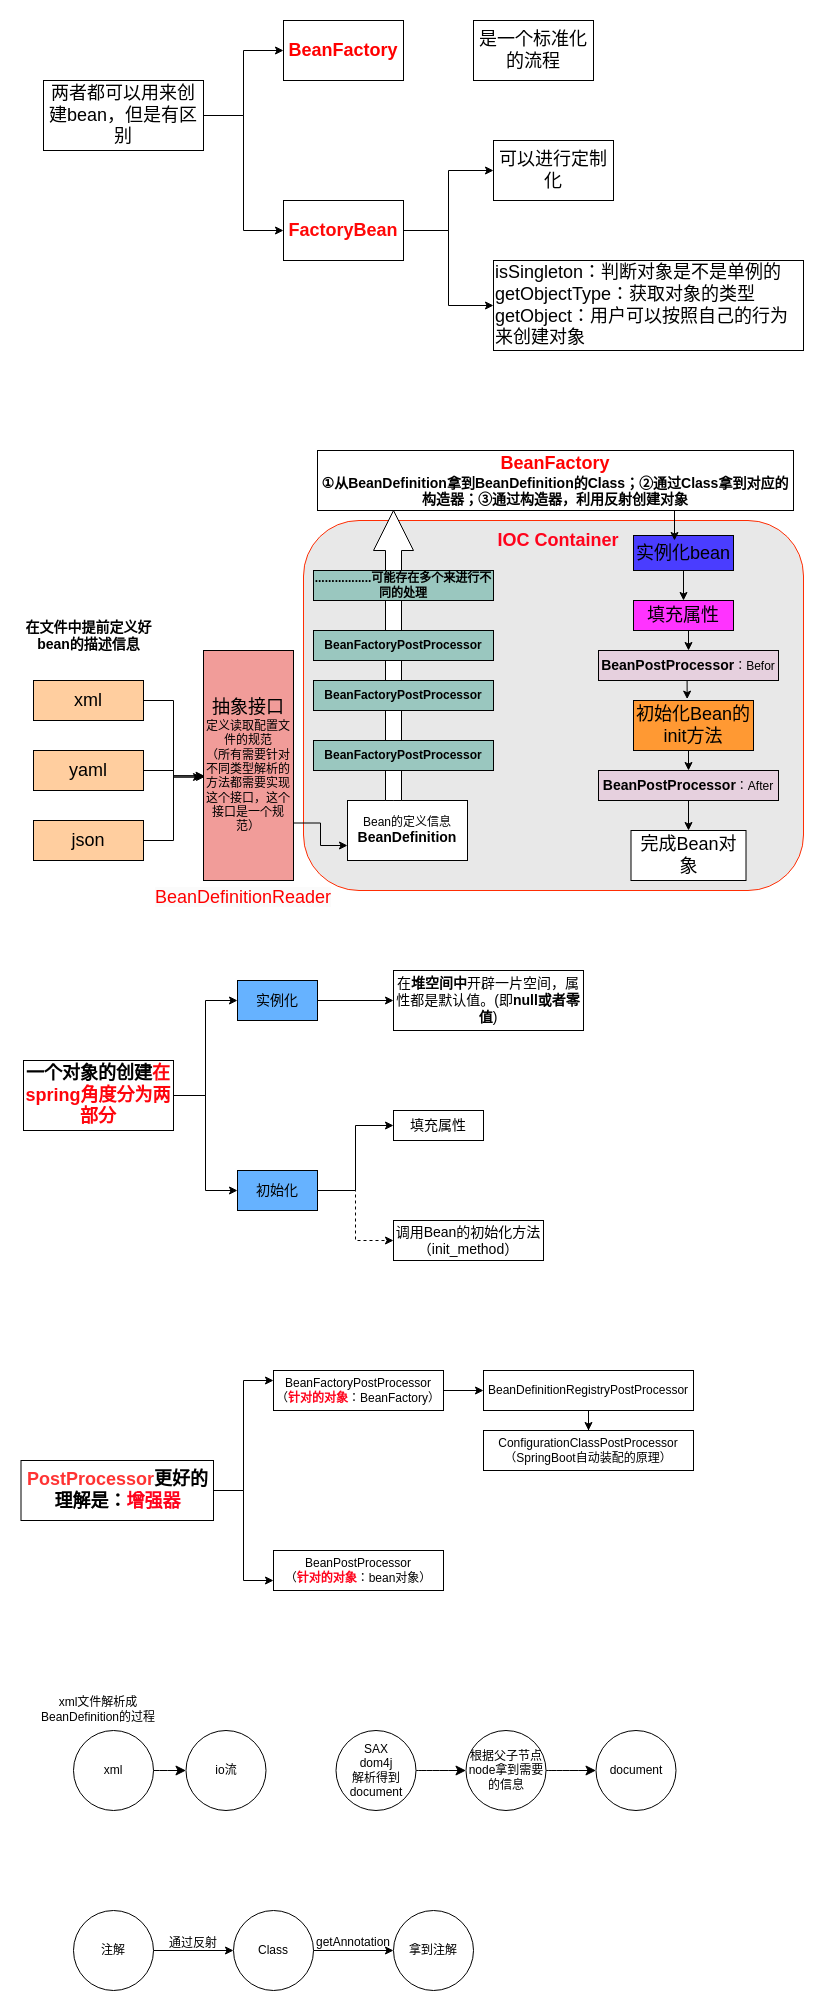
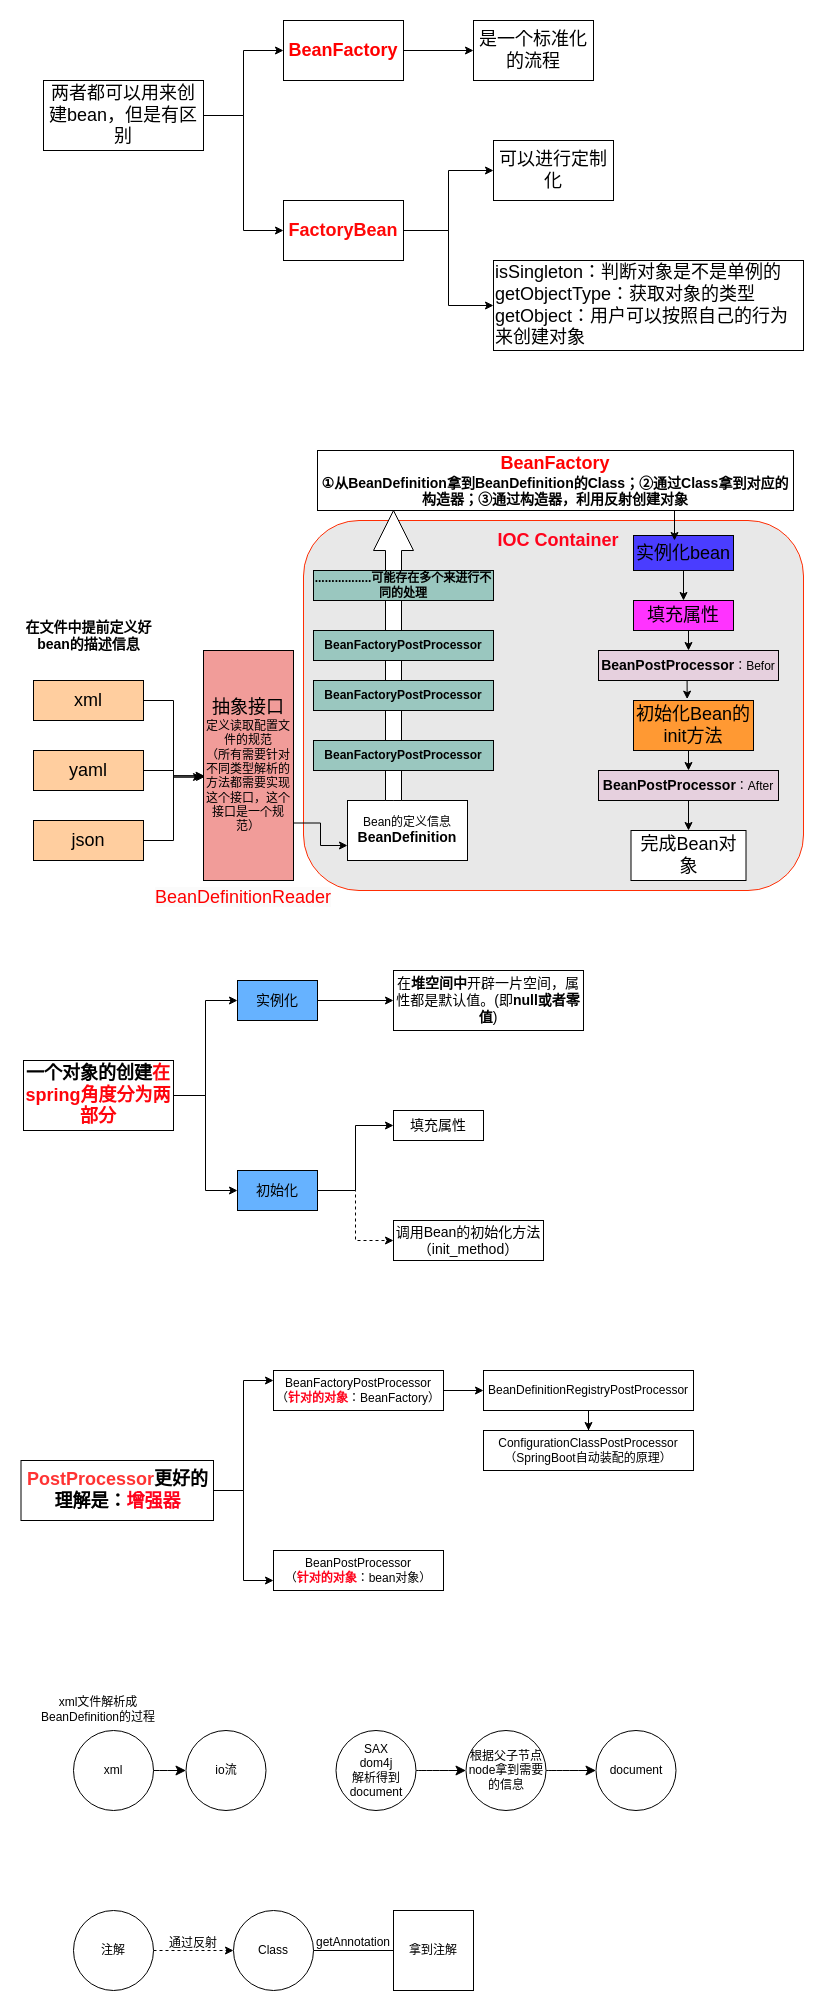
none -> (435, 51)
(190, 1951) -> (190, 1951)
(385, 1951) -> (388, 1951)
(434, 1951) -> (434, 1951)
